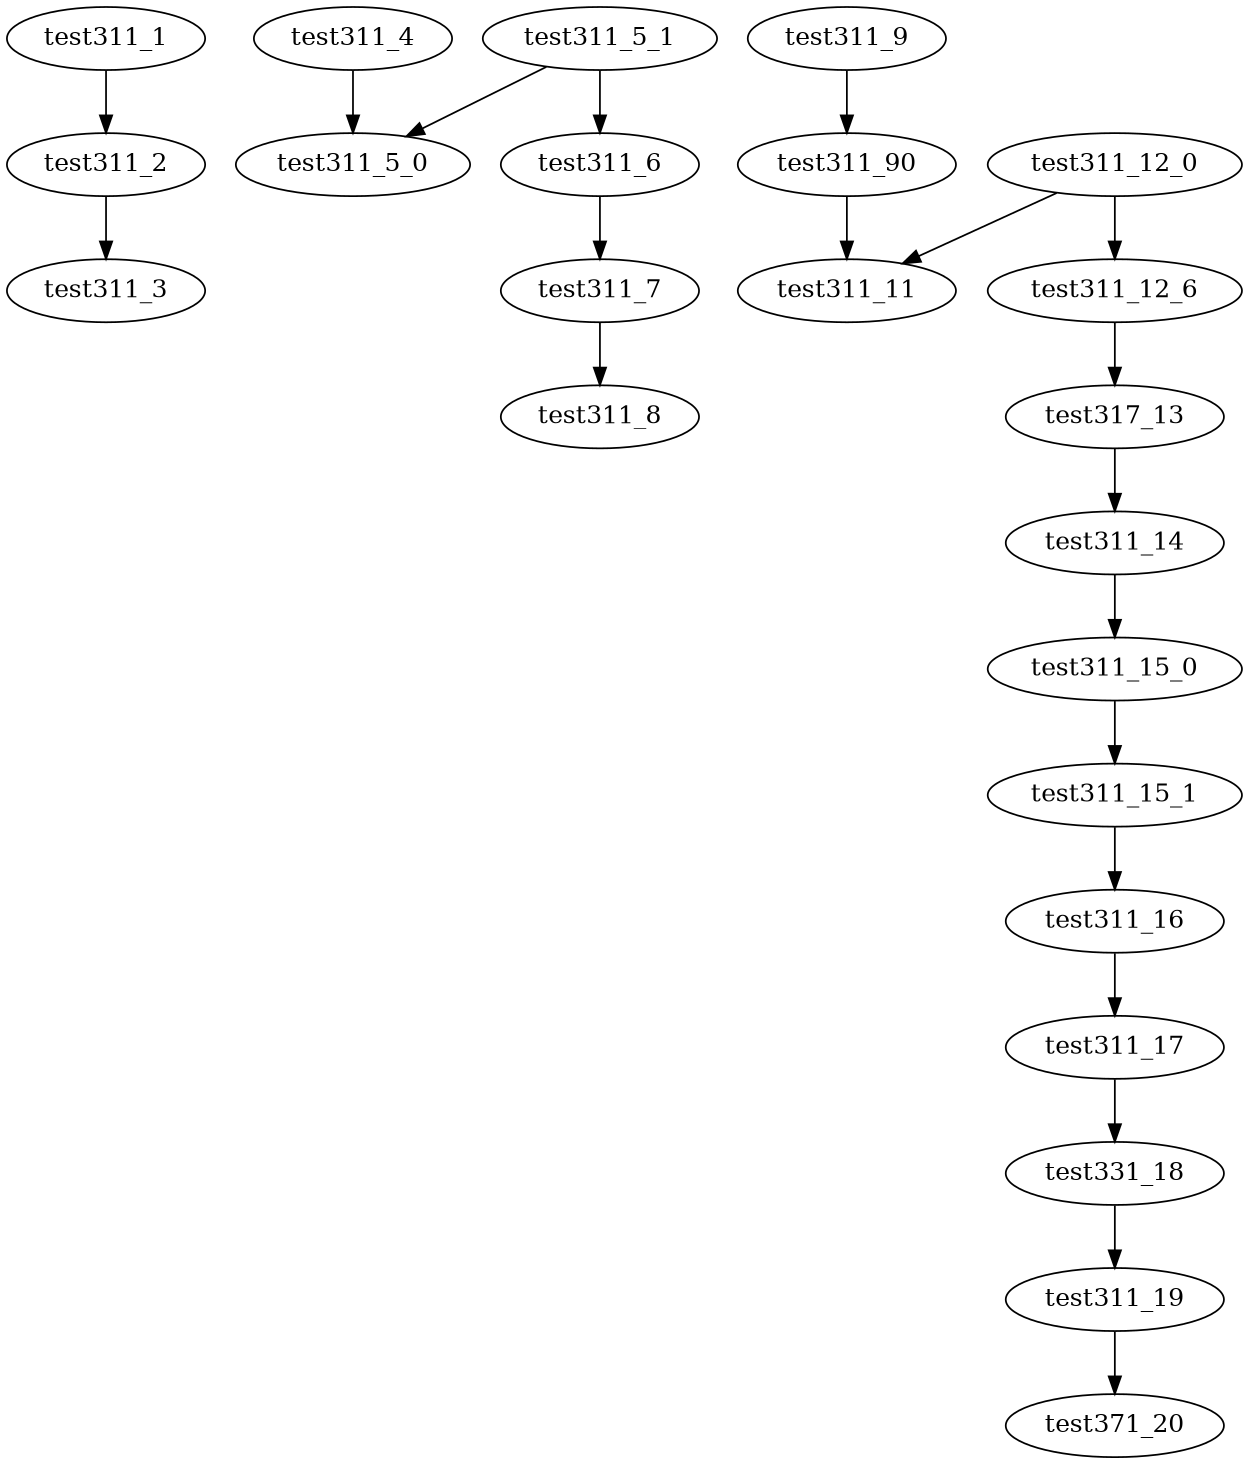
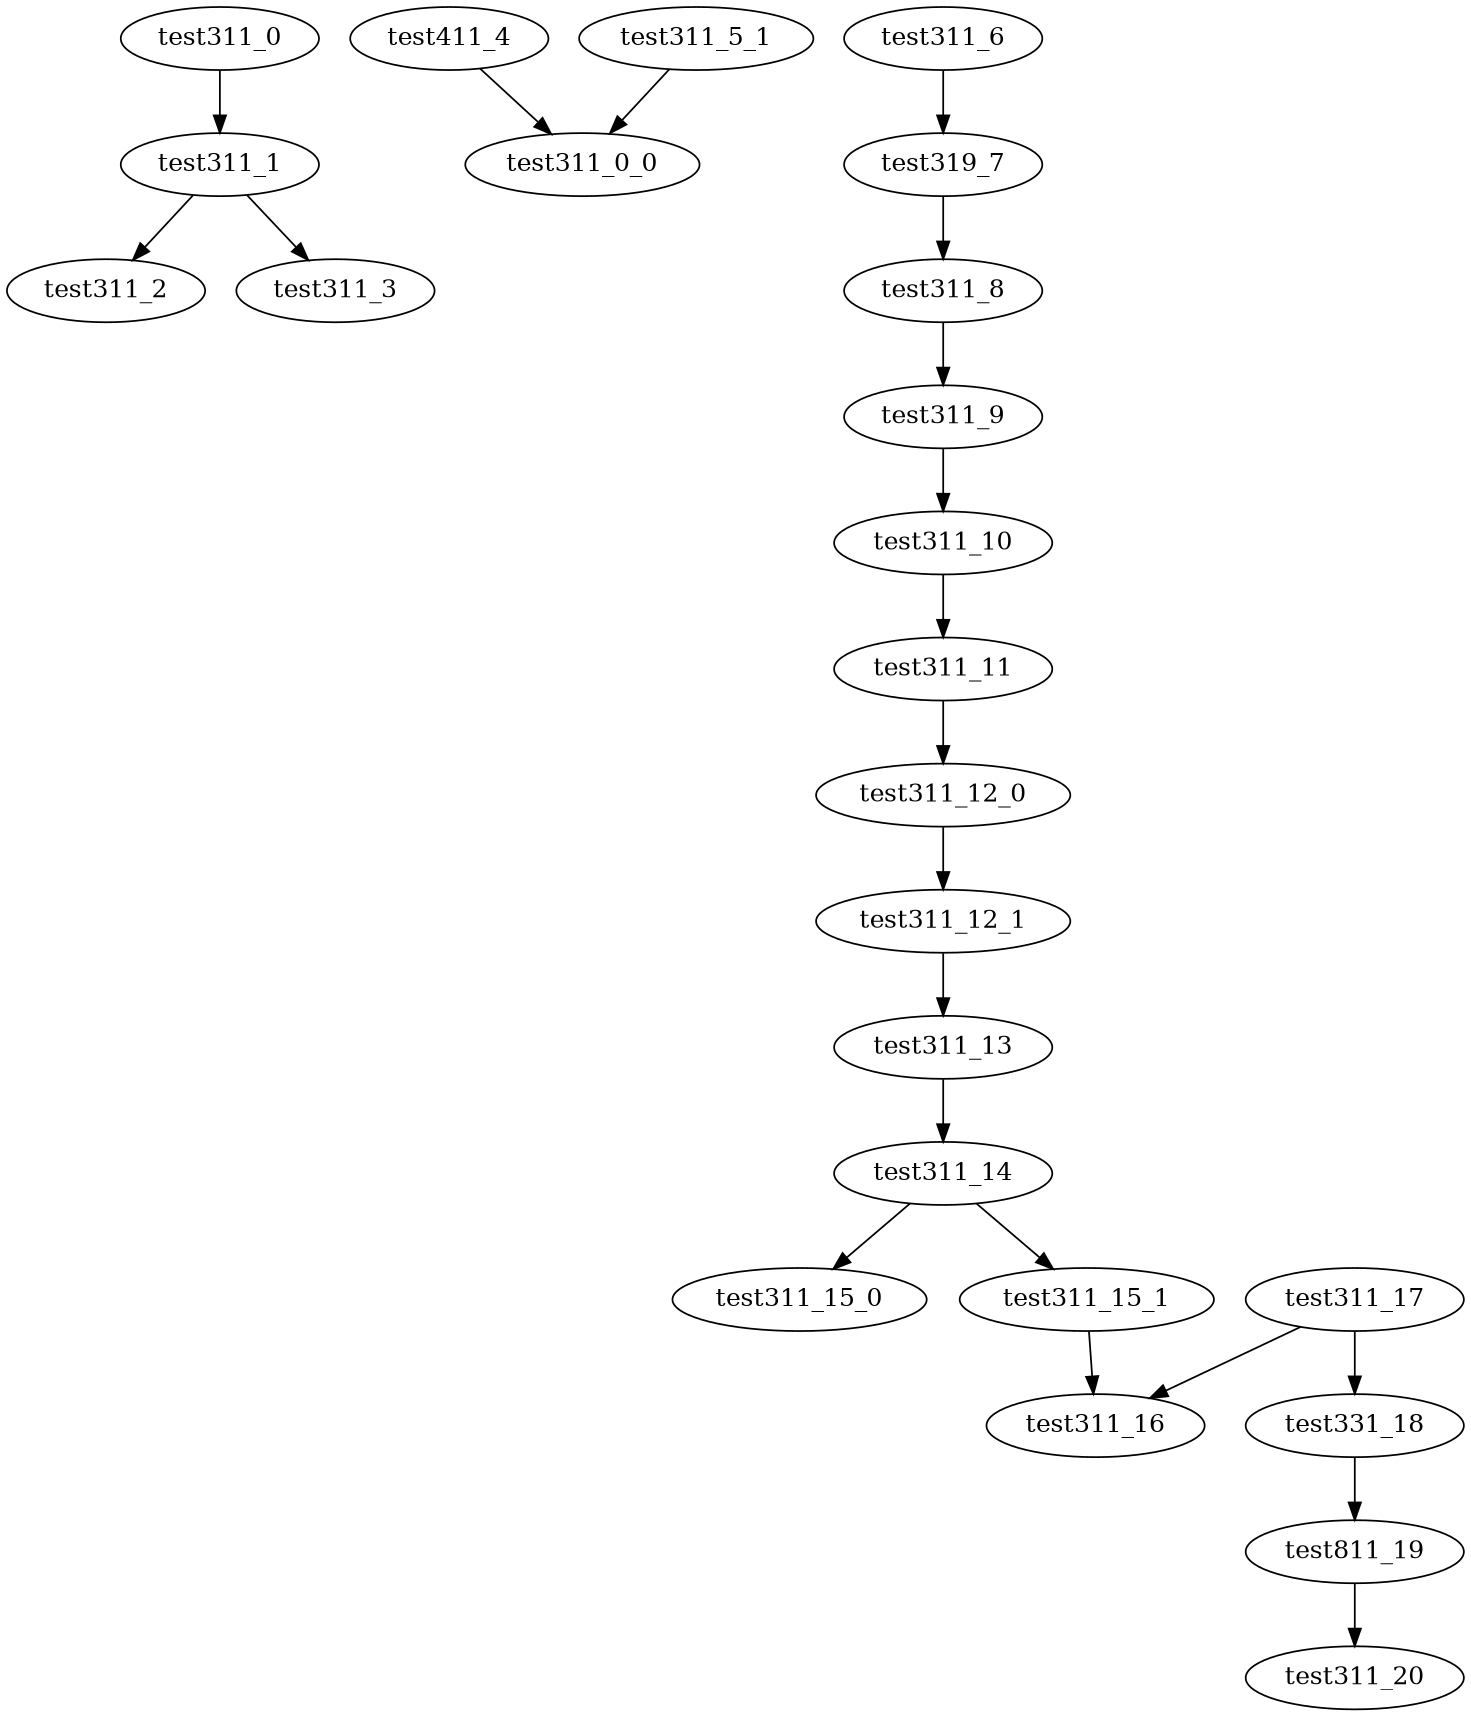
none -> (220, 39)
(353, 39) -> (449, 39)
(600, 93) -> none
(353, 165) -> (582, 165)
(847, 165) -> (943, 543)
(106, 219) -> (272, 221)
(988, 225) -> (943, 723)
(600, 291) -> (943, 165)
(1115, 291) -> (943, 921)
none -> (943, 345)
(1115, 417) -> (943, 1047)
(1115, 723) -> (1008, 1231)
(1115, 976) -> (1233, 1359)
(1115, 1300) -> (1355, 1552)
(1115, 1426) -> (1355, 1678)
